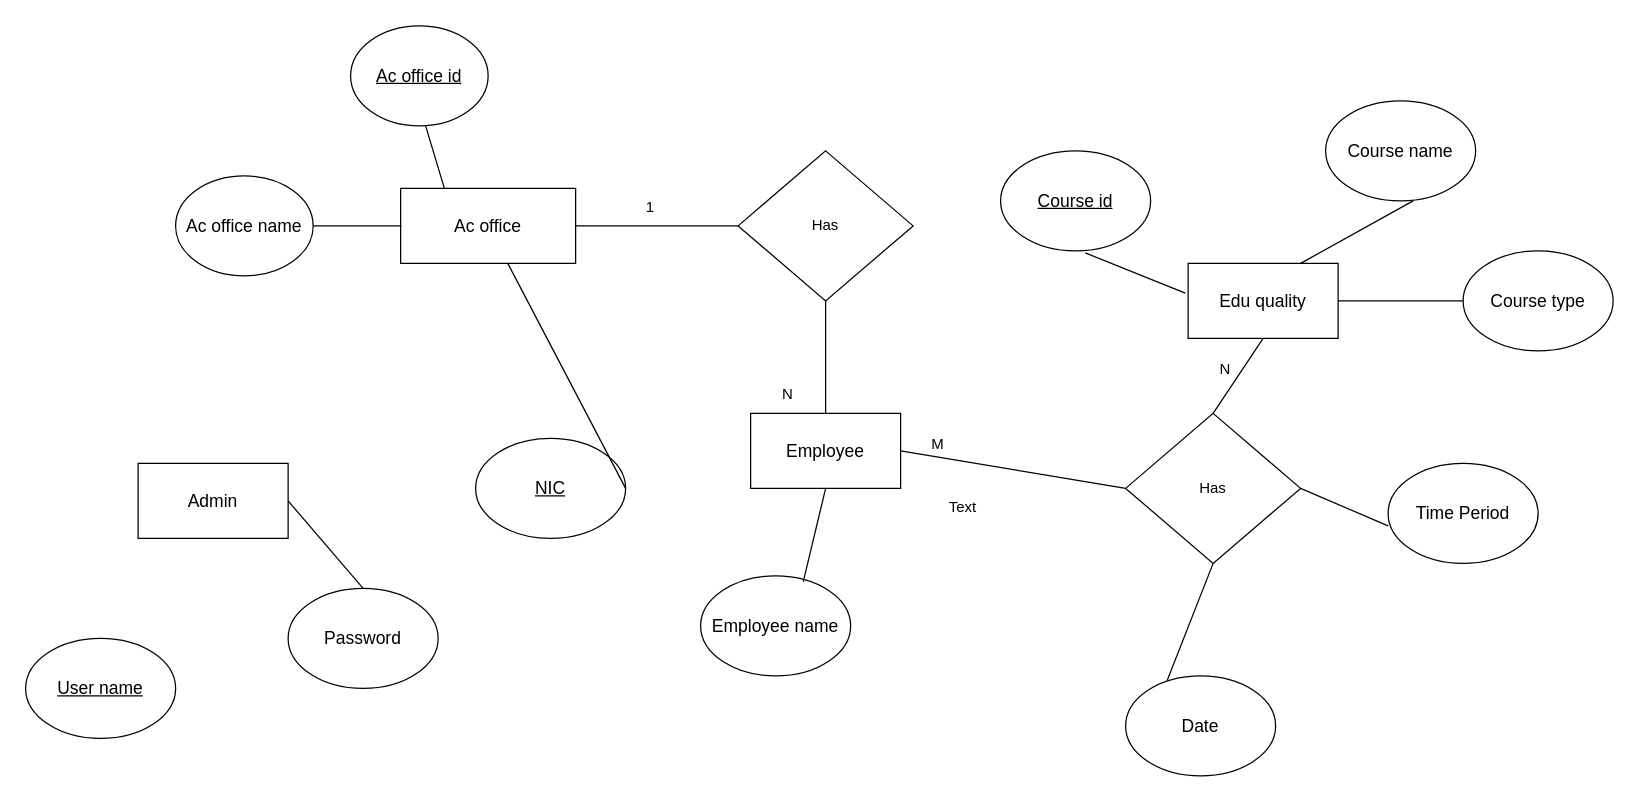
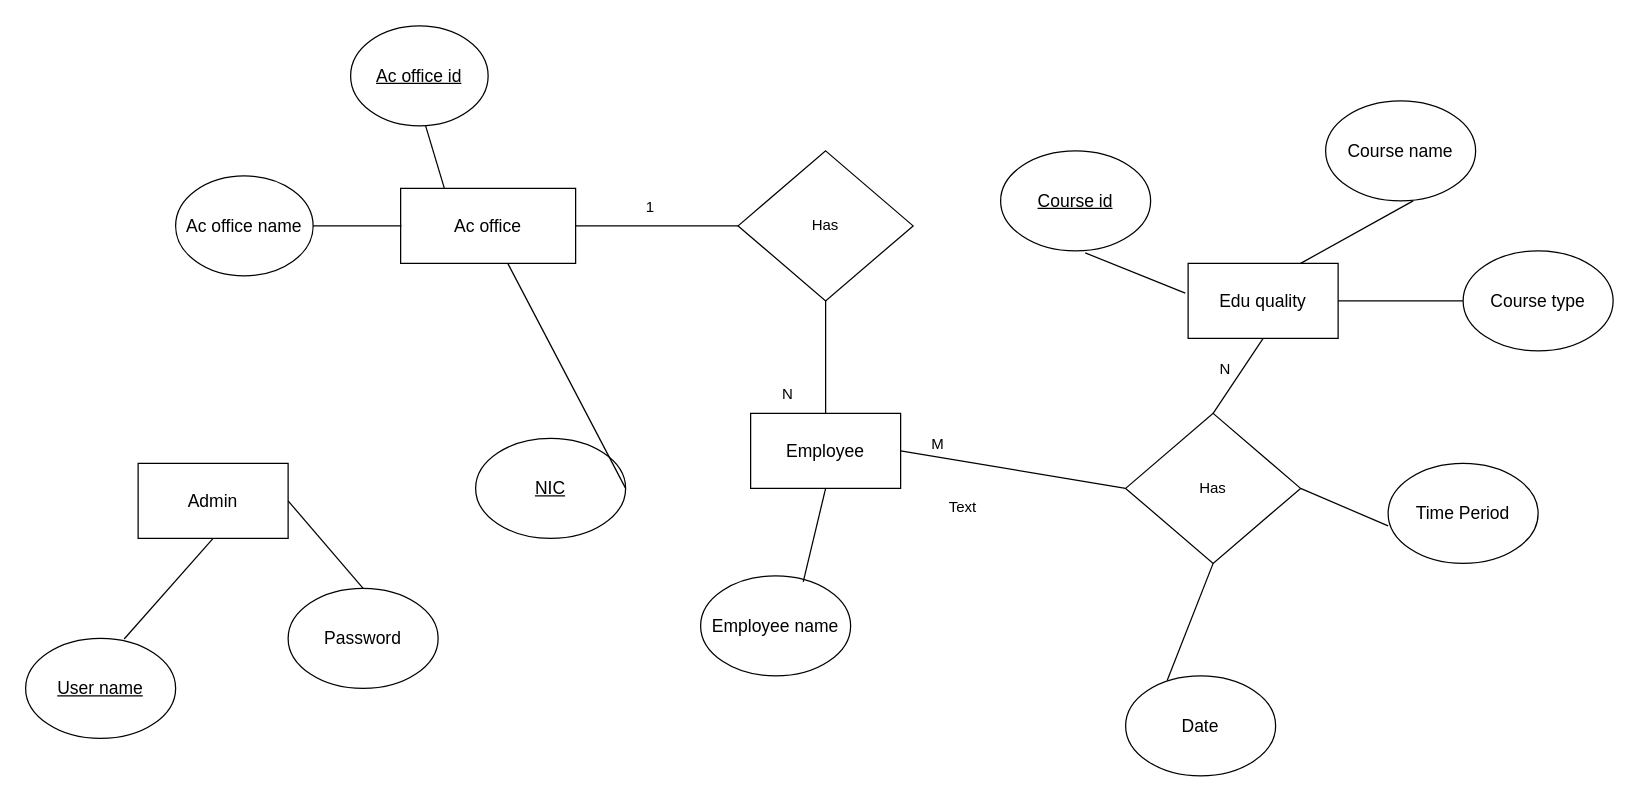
none -> (169, 588)
